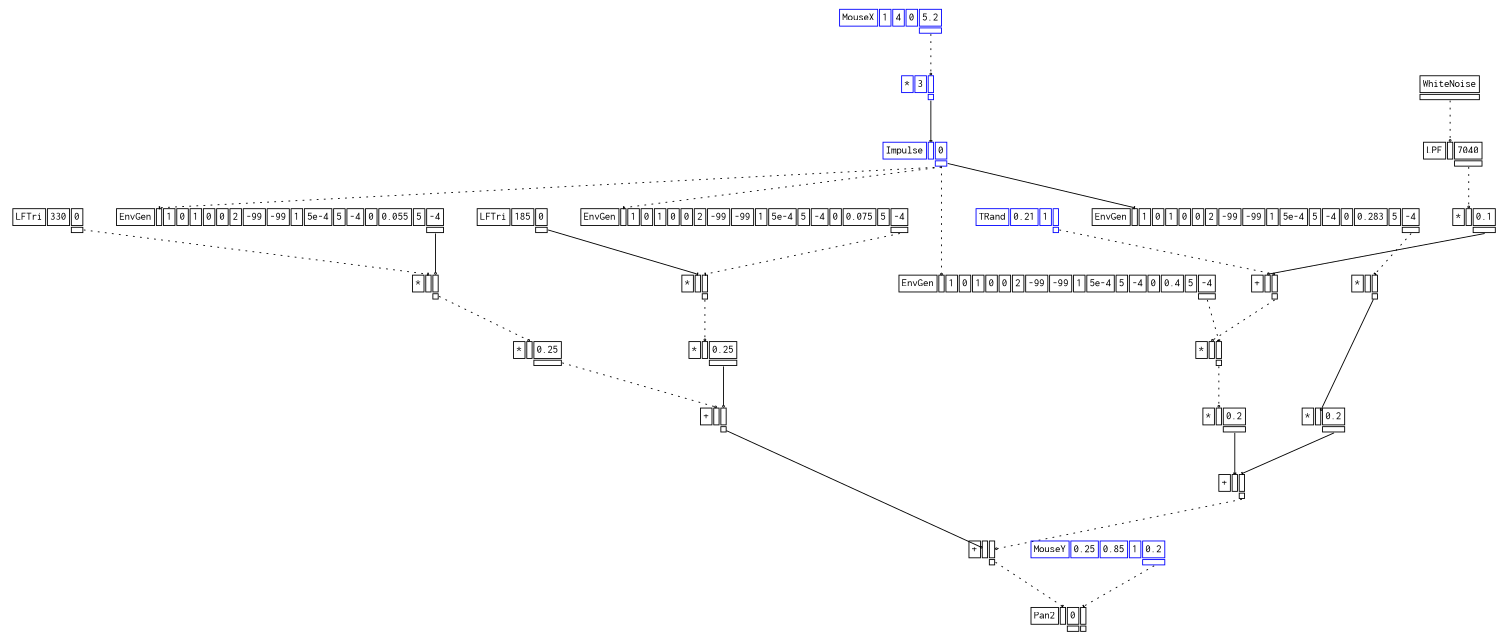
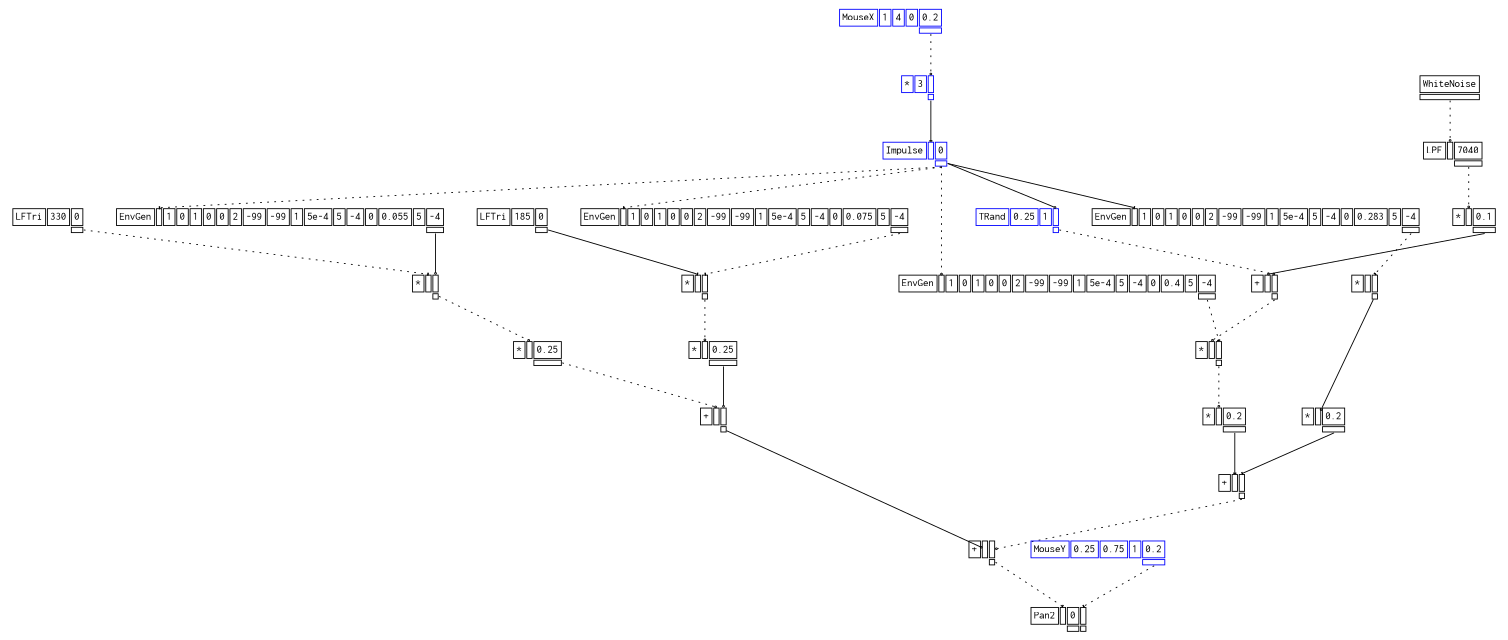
(930, 17) -> (930, 17)
none -> (1001, 185)
(1024, 217) -> (1024, 217)
(1114, 549) -> (1114, 549)
